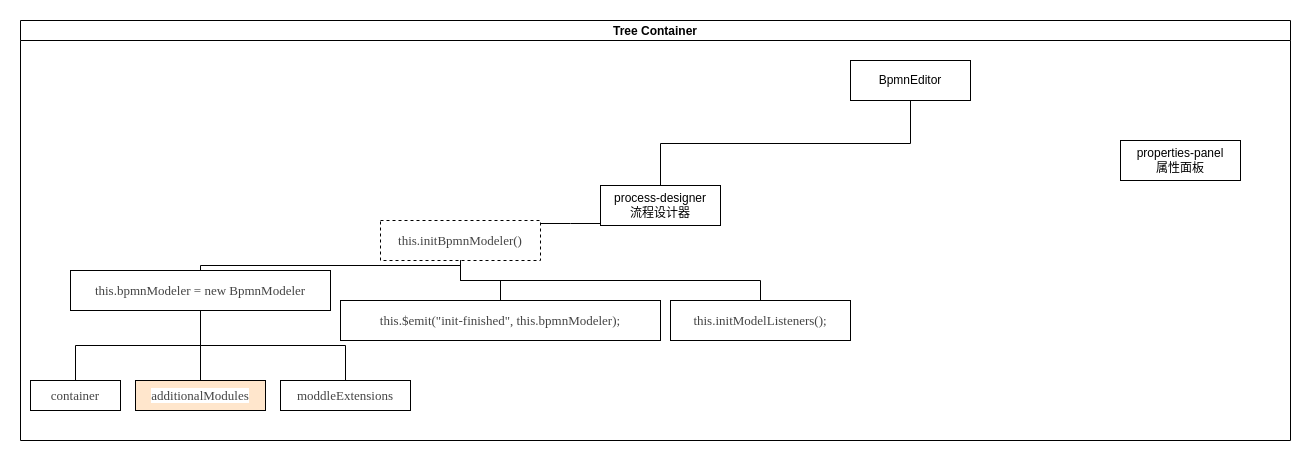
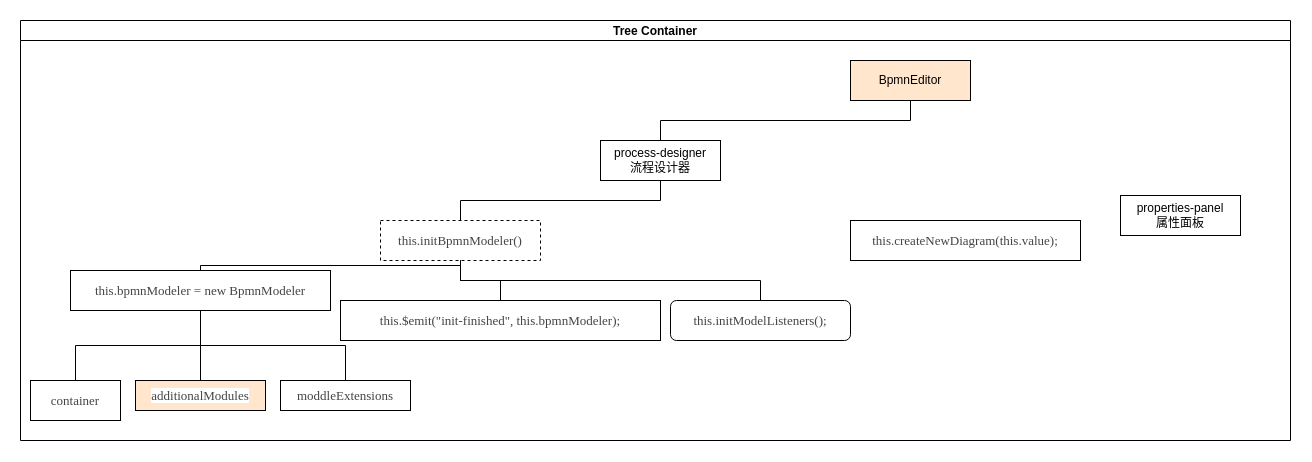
(911, 81) -> (911, 81)
(1181, 161) -> (1181, 216)
(661, 206) -> (661, 161)
none -> (966, 241)
(761, 321) -> (761, 321)
(76, 396) -> (76, 401)
